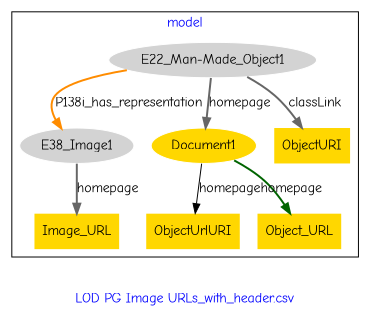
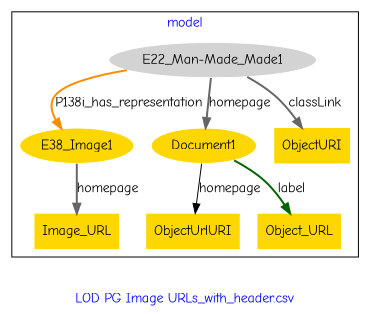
(213, 60) -> (213, 60)
(77, 146) -> (77, 146)
(291, 189) -> (291, 189)
